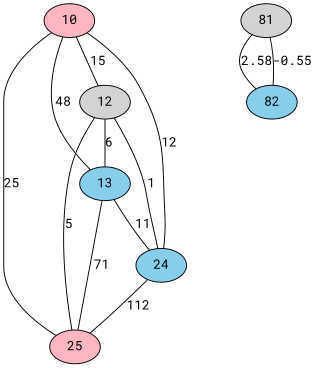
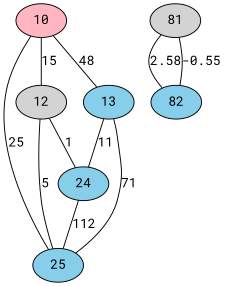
(157, 128) -> none
(105, 143) -> none
(75, 347) -> (58, 265)
